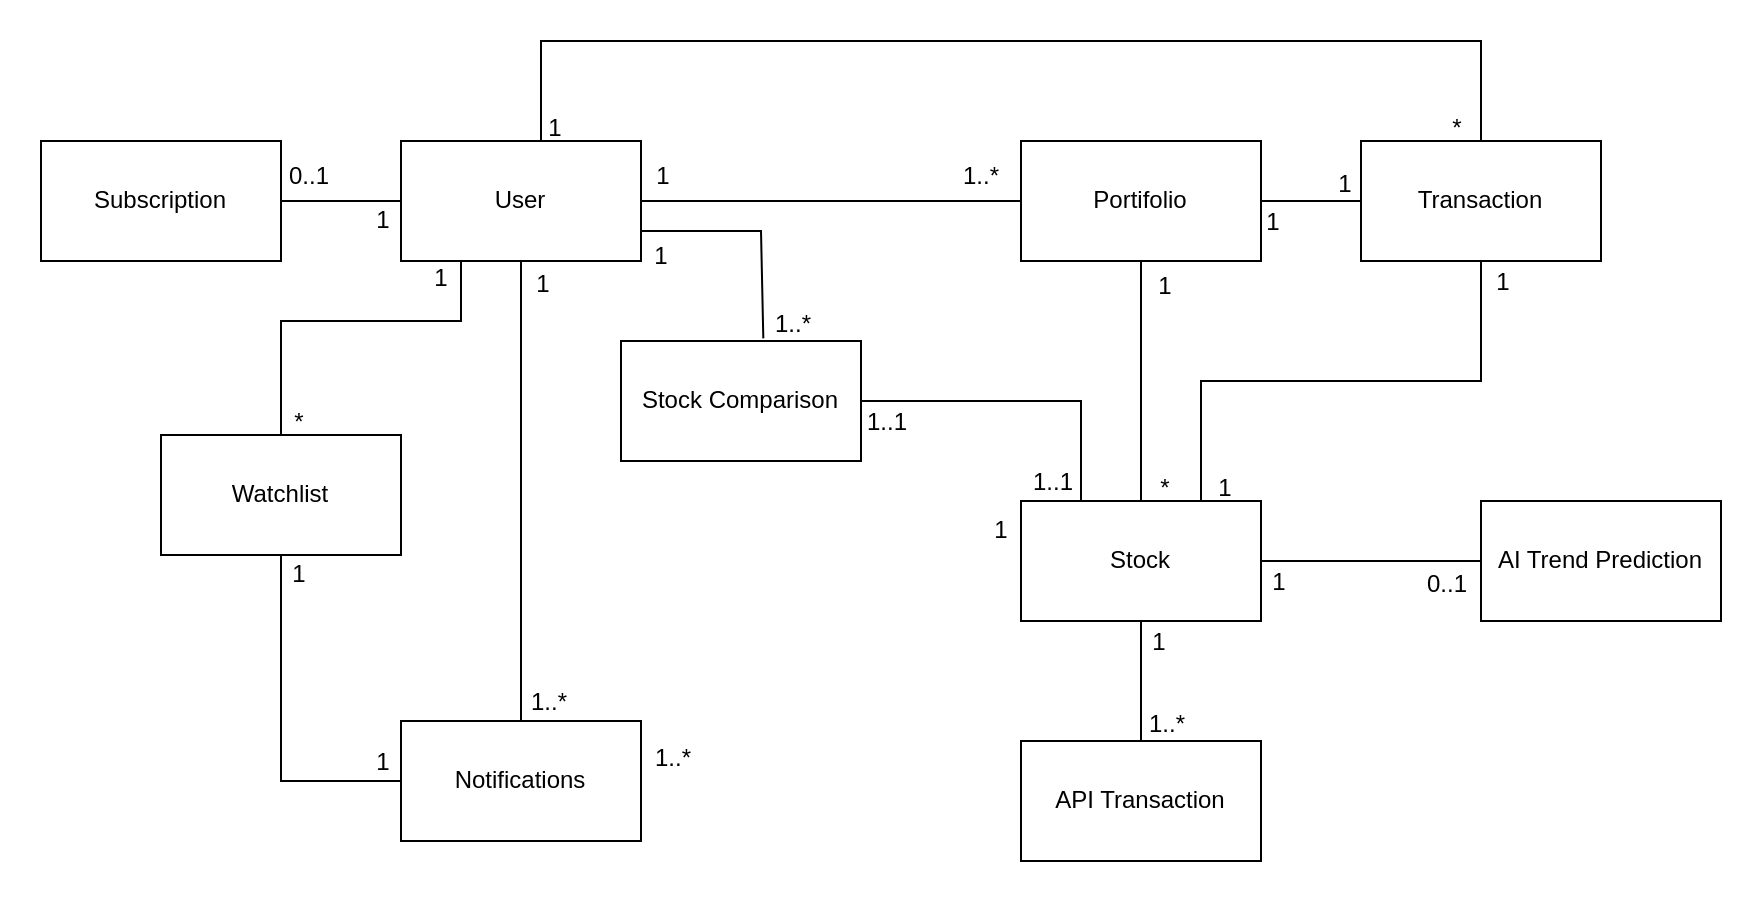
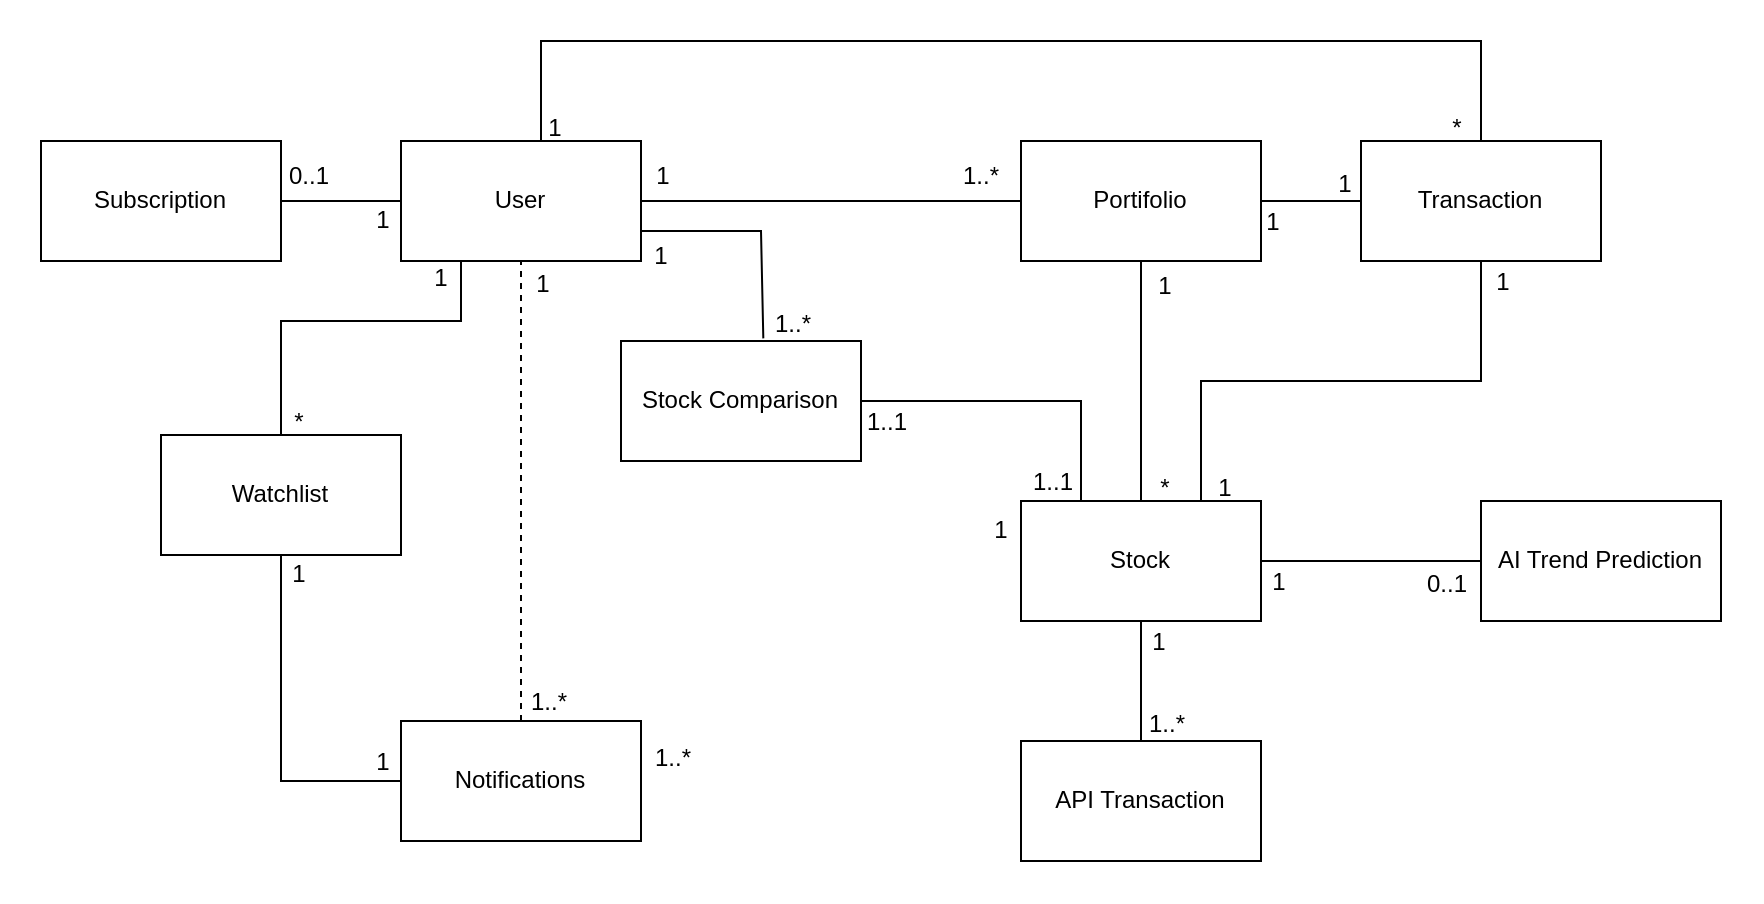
(521, 491) -> (521, 491)
